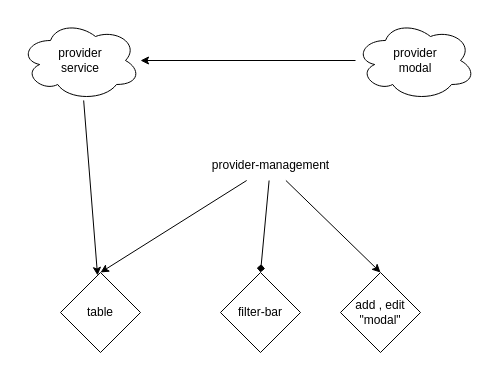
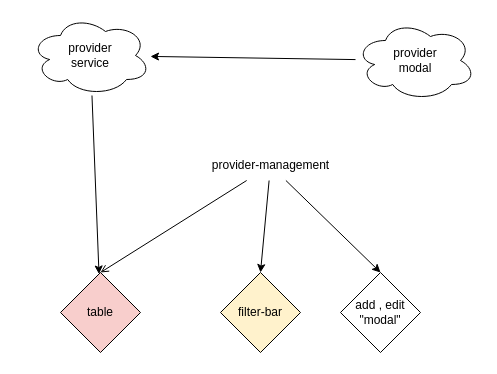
(81, 61) -> (91, 56)
(261, 263) -> (261, 264)
(108, 268) -> (106, 269)
(101, 313) -> (101, 313)
(261, 313) -> (261, 313)
